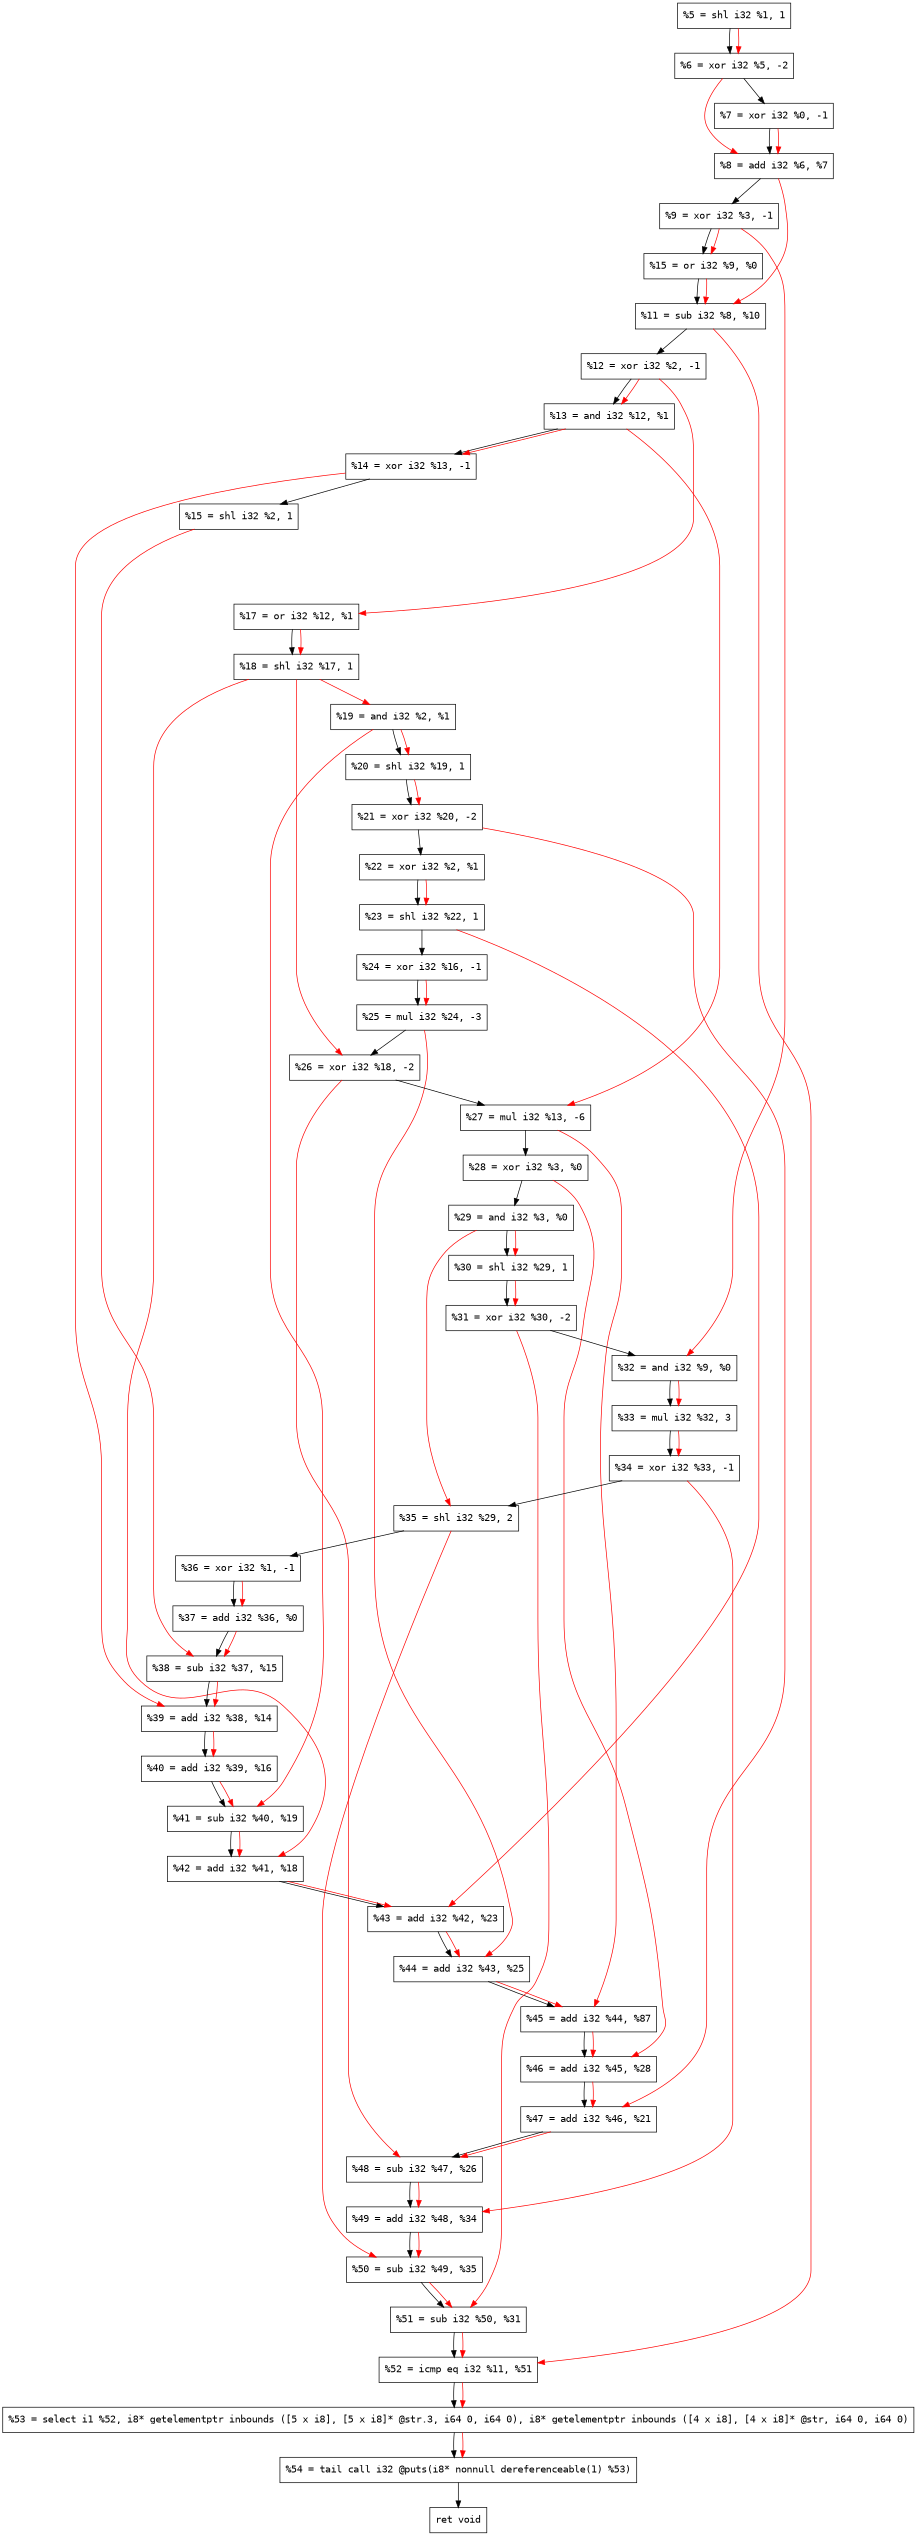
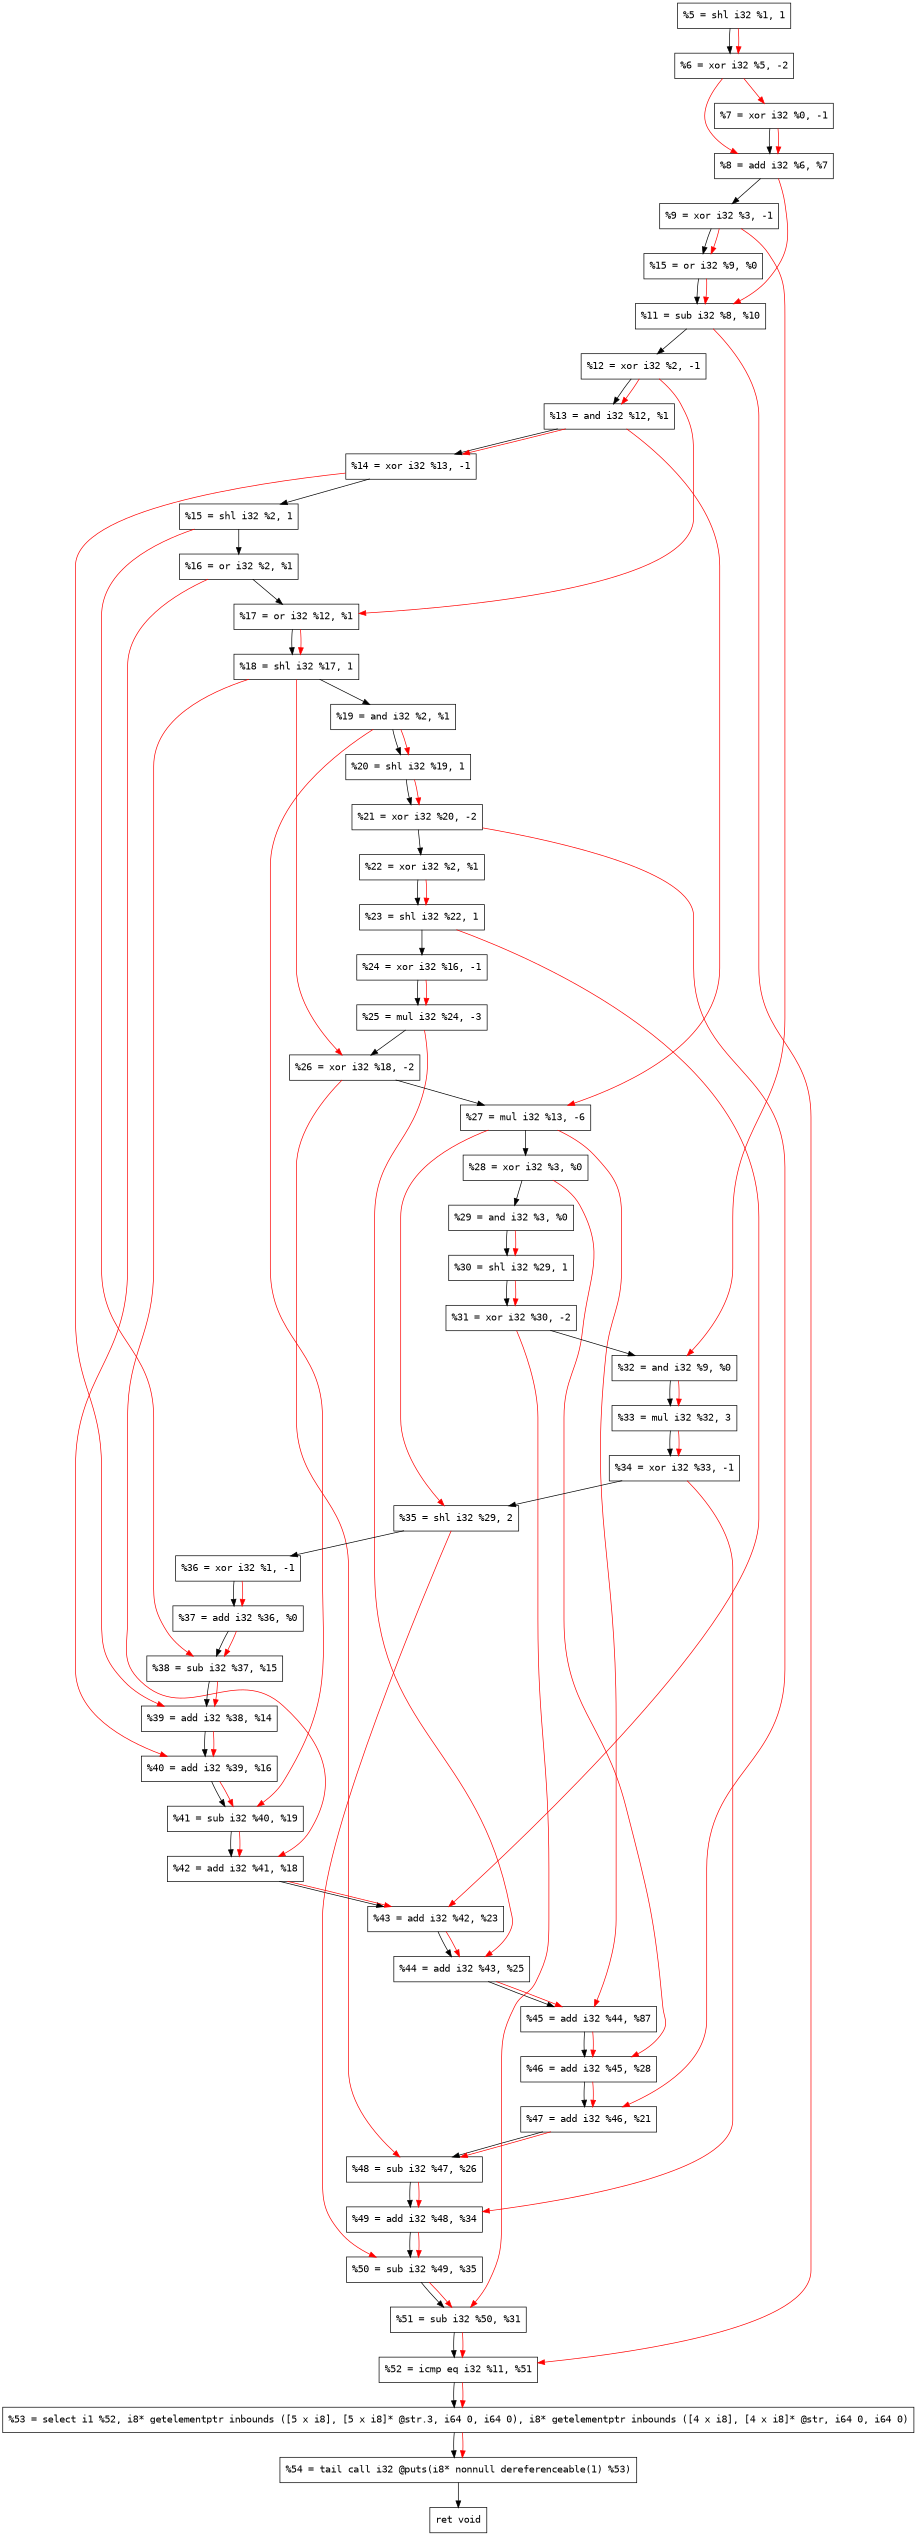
(752, 88) -> (752, 88)
none -> (239, 567)
(342, 690) -> (342, 690)
(427, 1356) -> (401, 1299)
